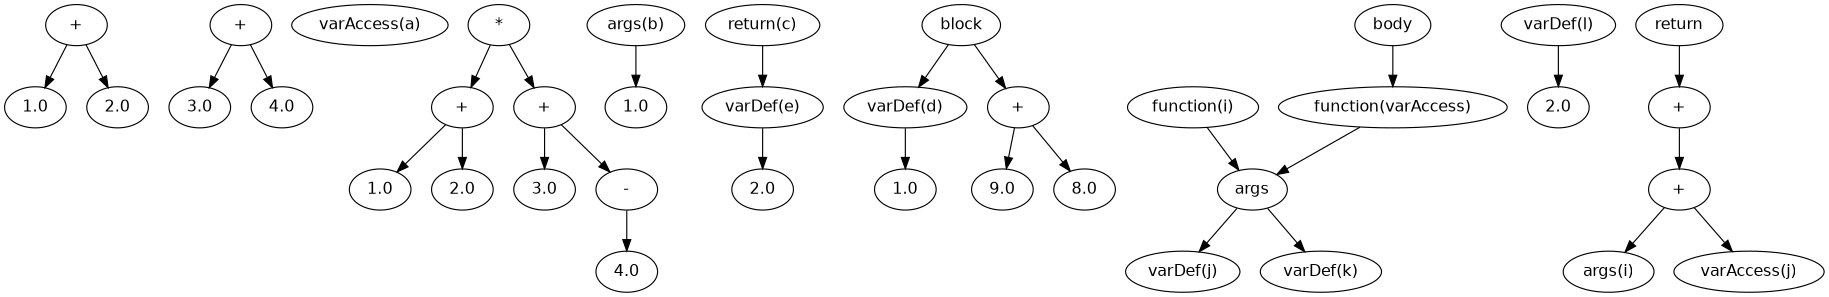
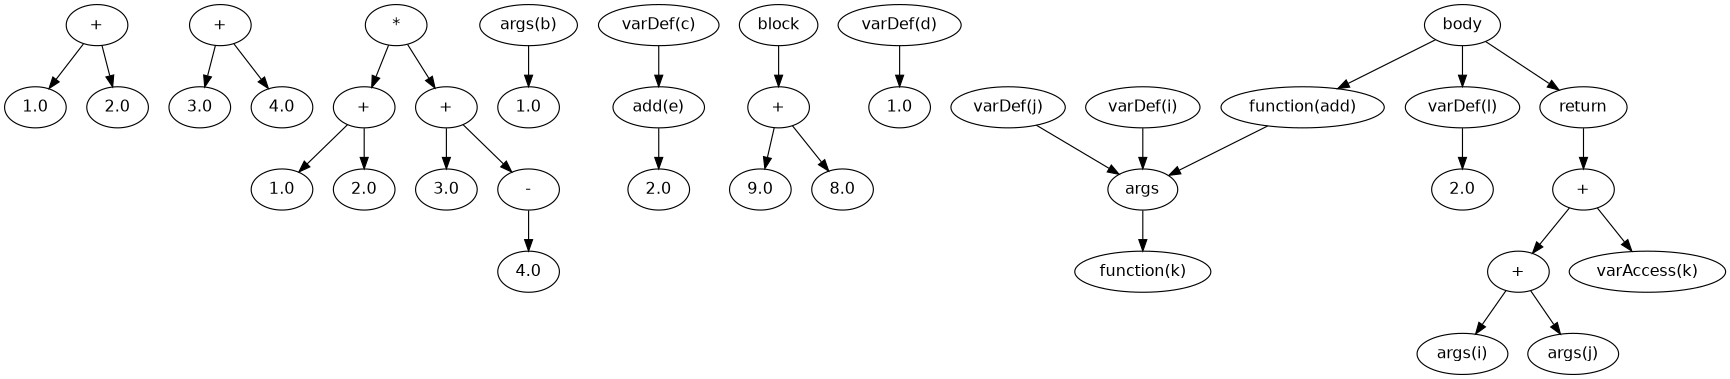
(370, 25) -> none
(763, 25) -> (659, 25)
(937, 61) -> none
none -> (1462, 61)
none -> (1517, 62)
(763, 107) -> (659, 107)
(1193, 107) -> (1143, 107)
(1393, 107) -> (1303, 107)
(1222, 226) -> (1073, 147)
(1321, 272) -> (1143, 272)
none -> (1647, 272)
(1749, 272) -> (1573, 354)
